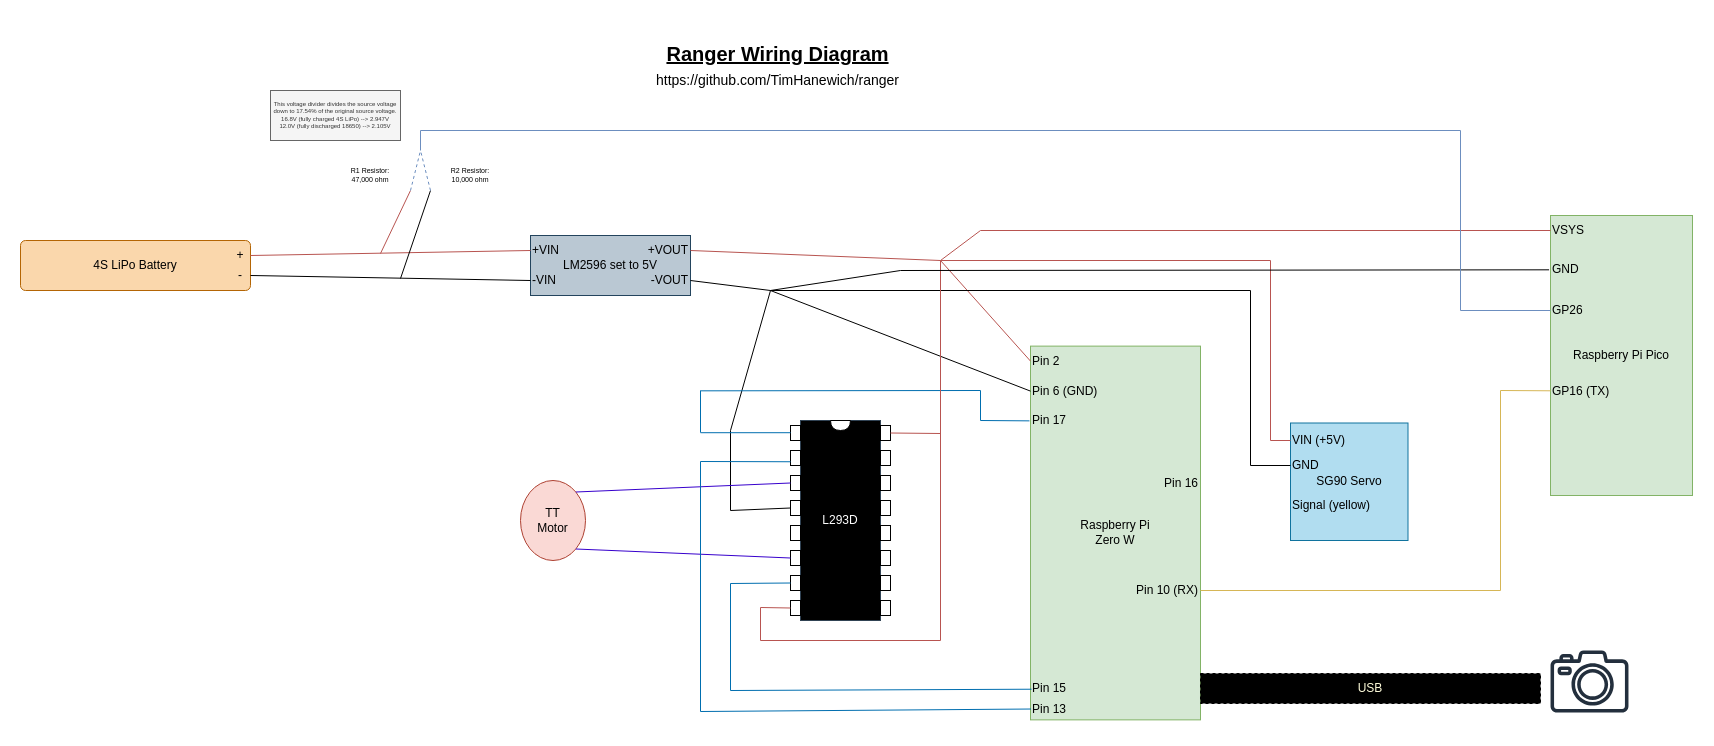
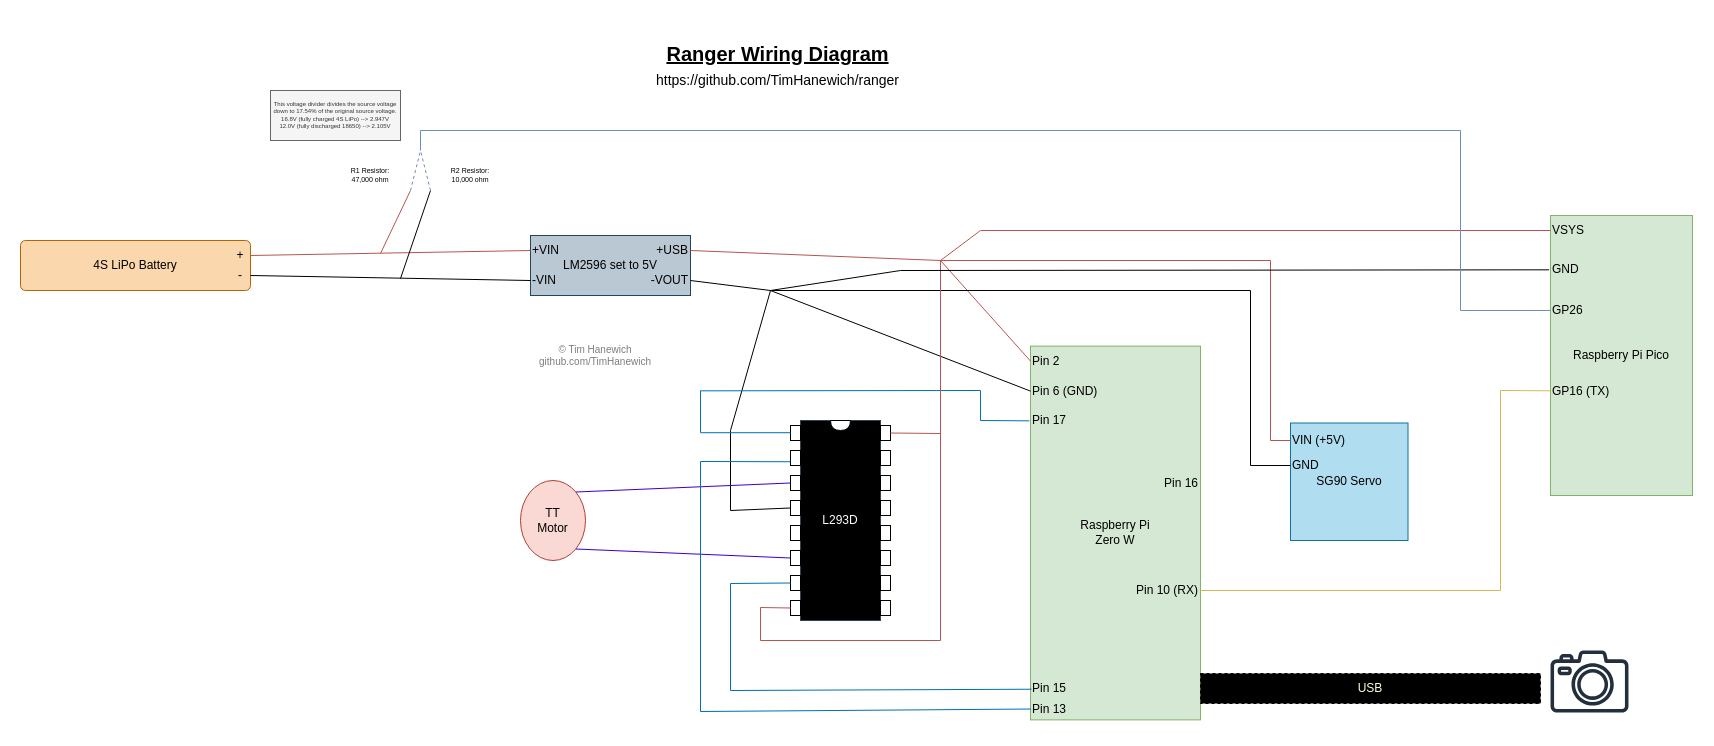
(672, 251) -> (675, 251)
none -> (596, 356)
(1343, 506) -> none
